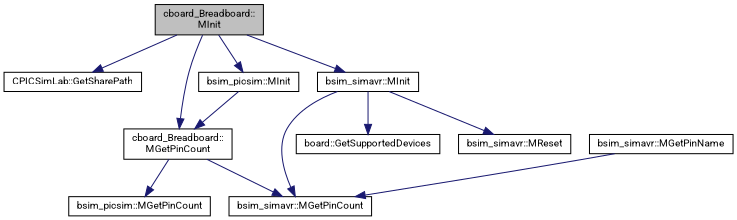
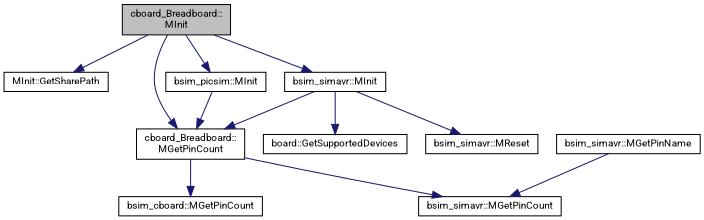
(73, 82) -> (56, 82)
(288, 127) -> (274, 108)
(140, 206) -> (191, 206)
